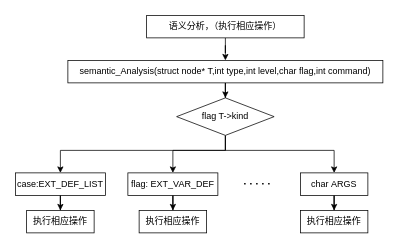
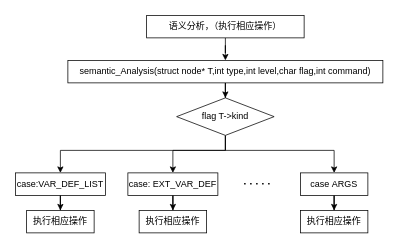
(60, 184) -> (60, 184)
(173, 184) -> (173, 184)
(334, 184) -> (334, 184)
